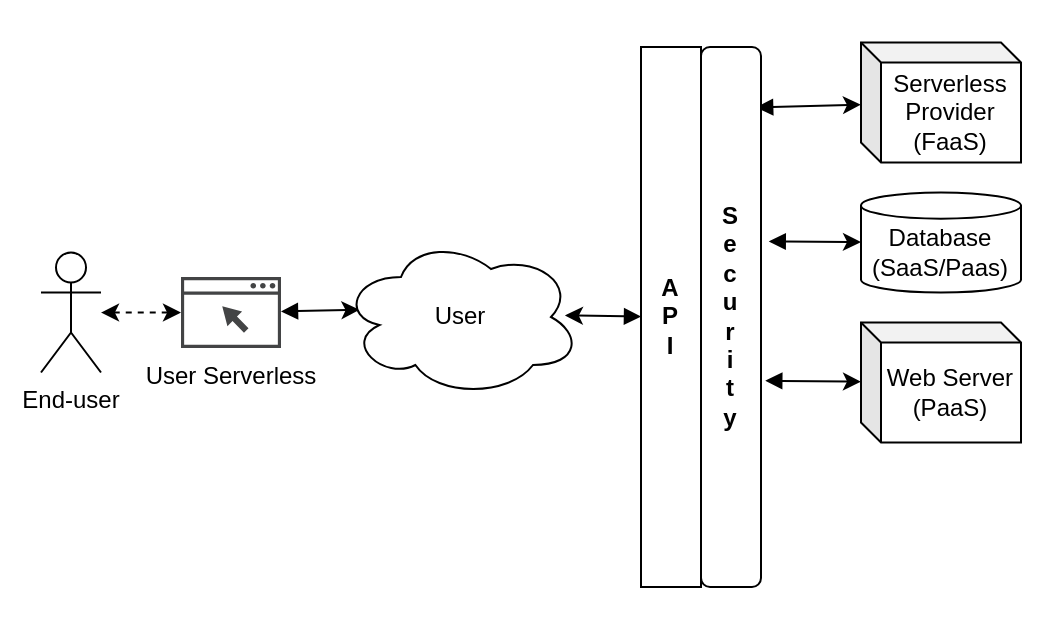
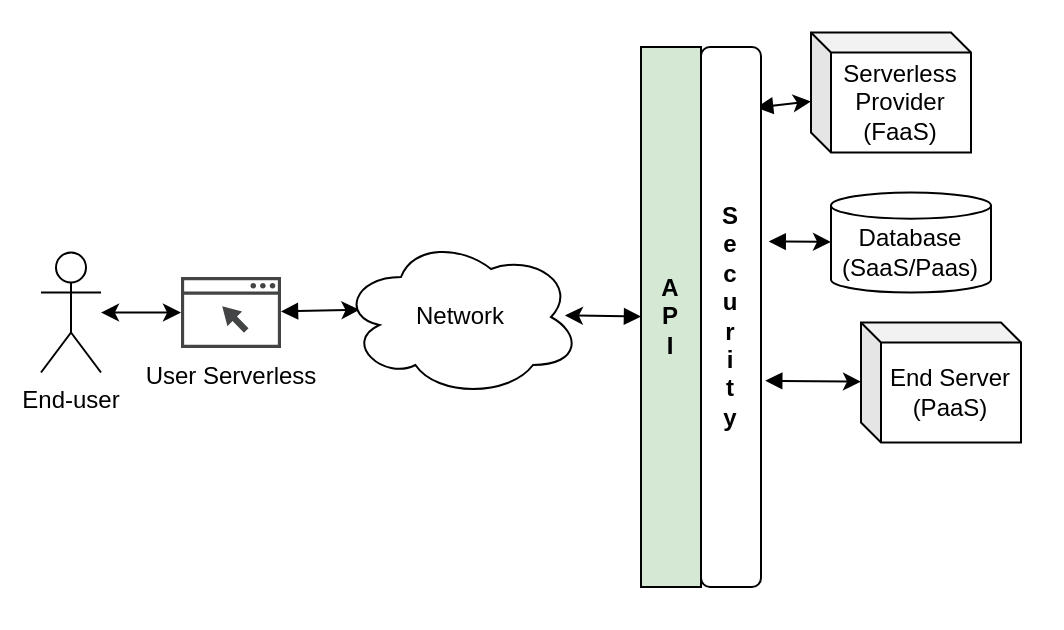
(941, 103) -> (891, 93)
(941, 243) -> (911, 243)
(139, 313) -> (139, 313)
(461, 317) -> (461, 317)
(671, 317) -> (671, 317)
(951, 393) -> (951, 393)
